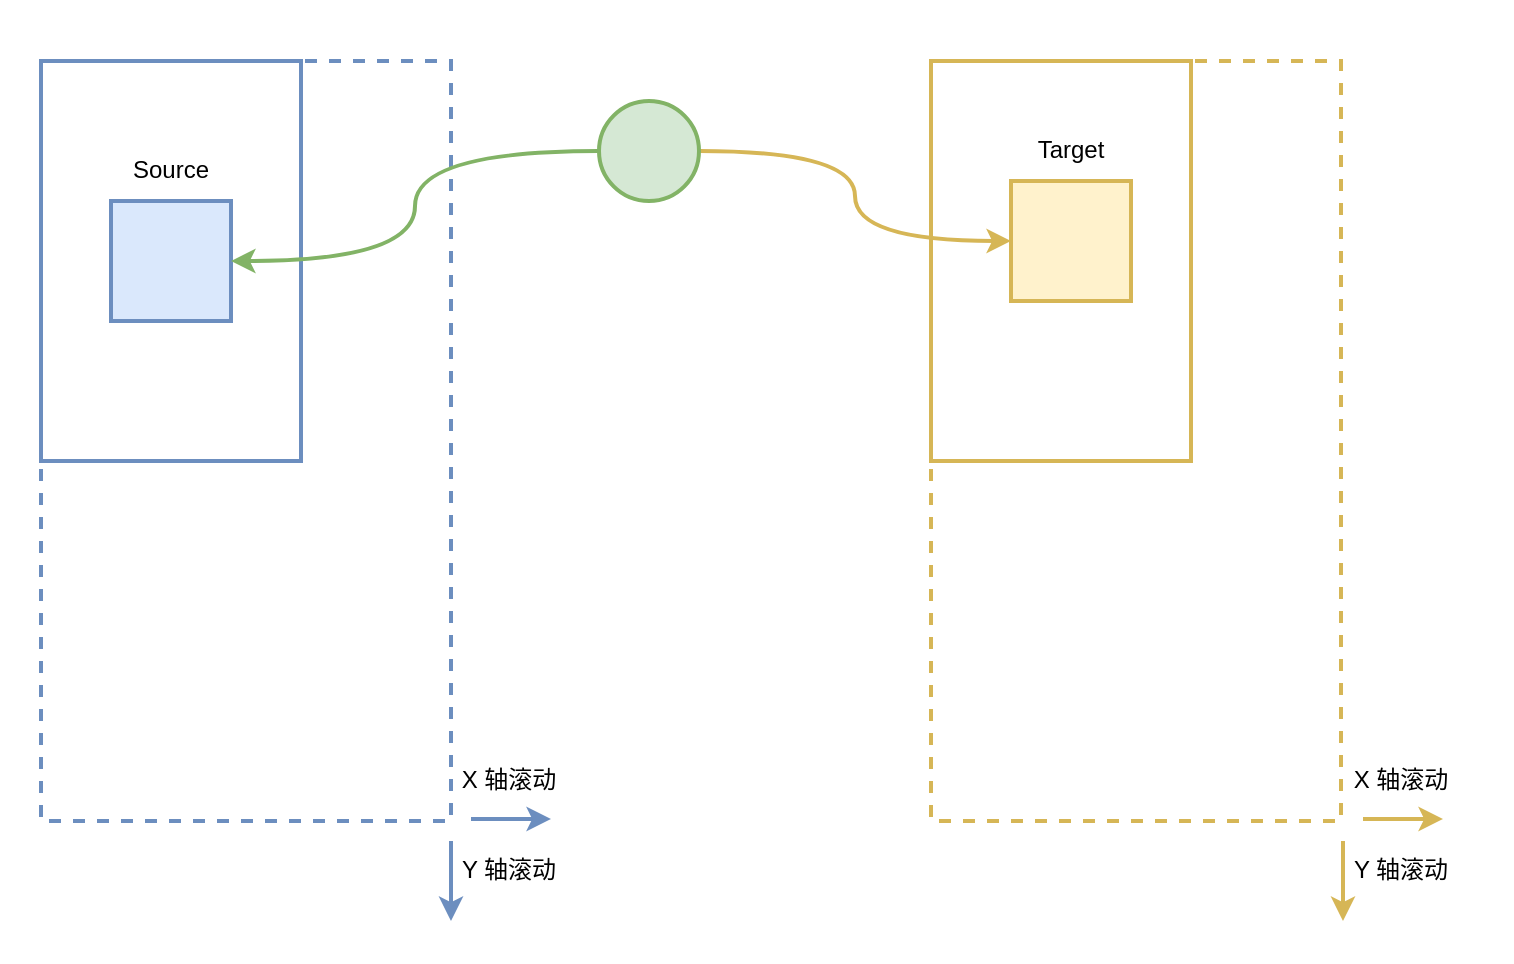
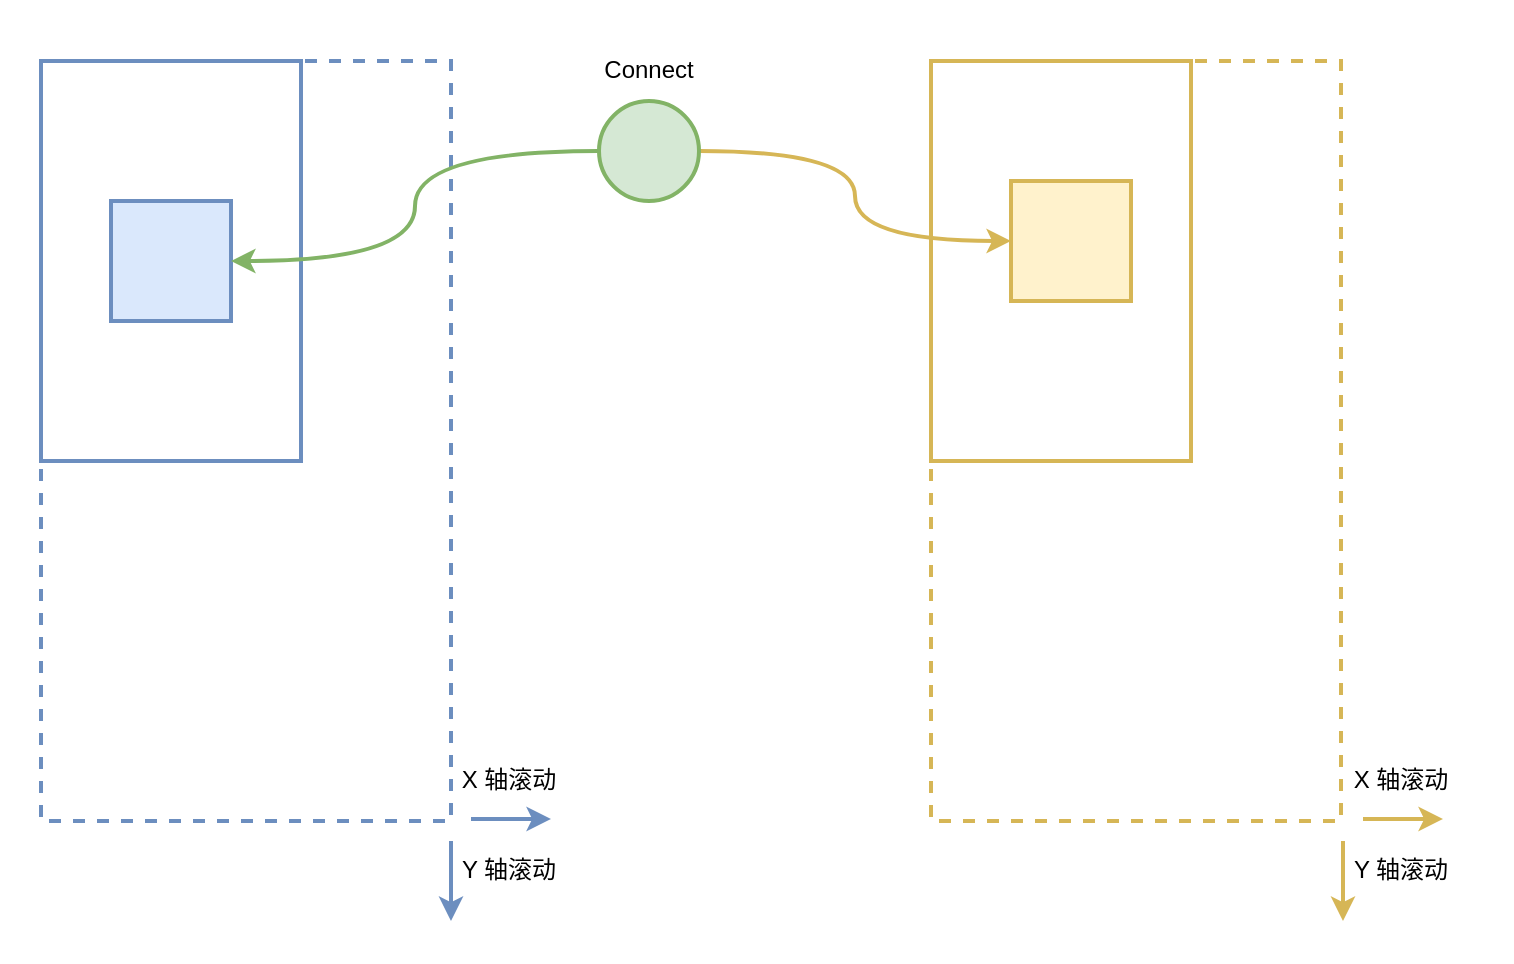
none -> (649, 71)
(1071, 151) -> none
(171, 171) -> none
